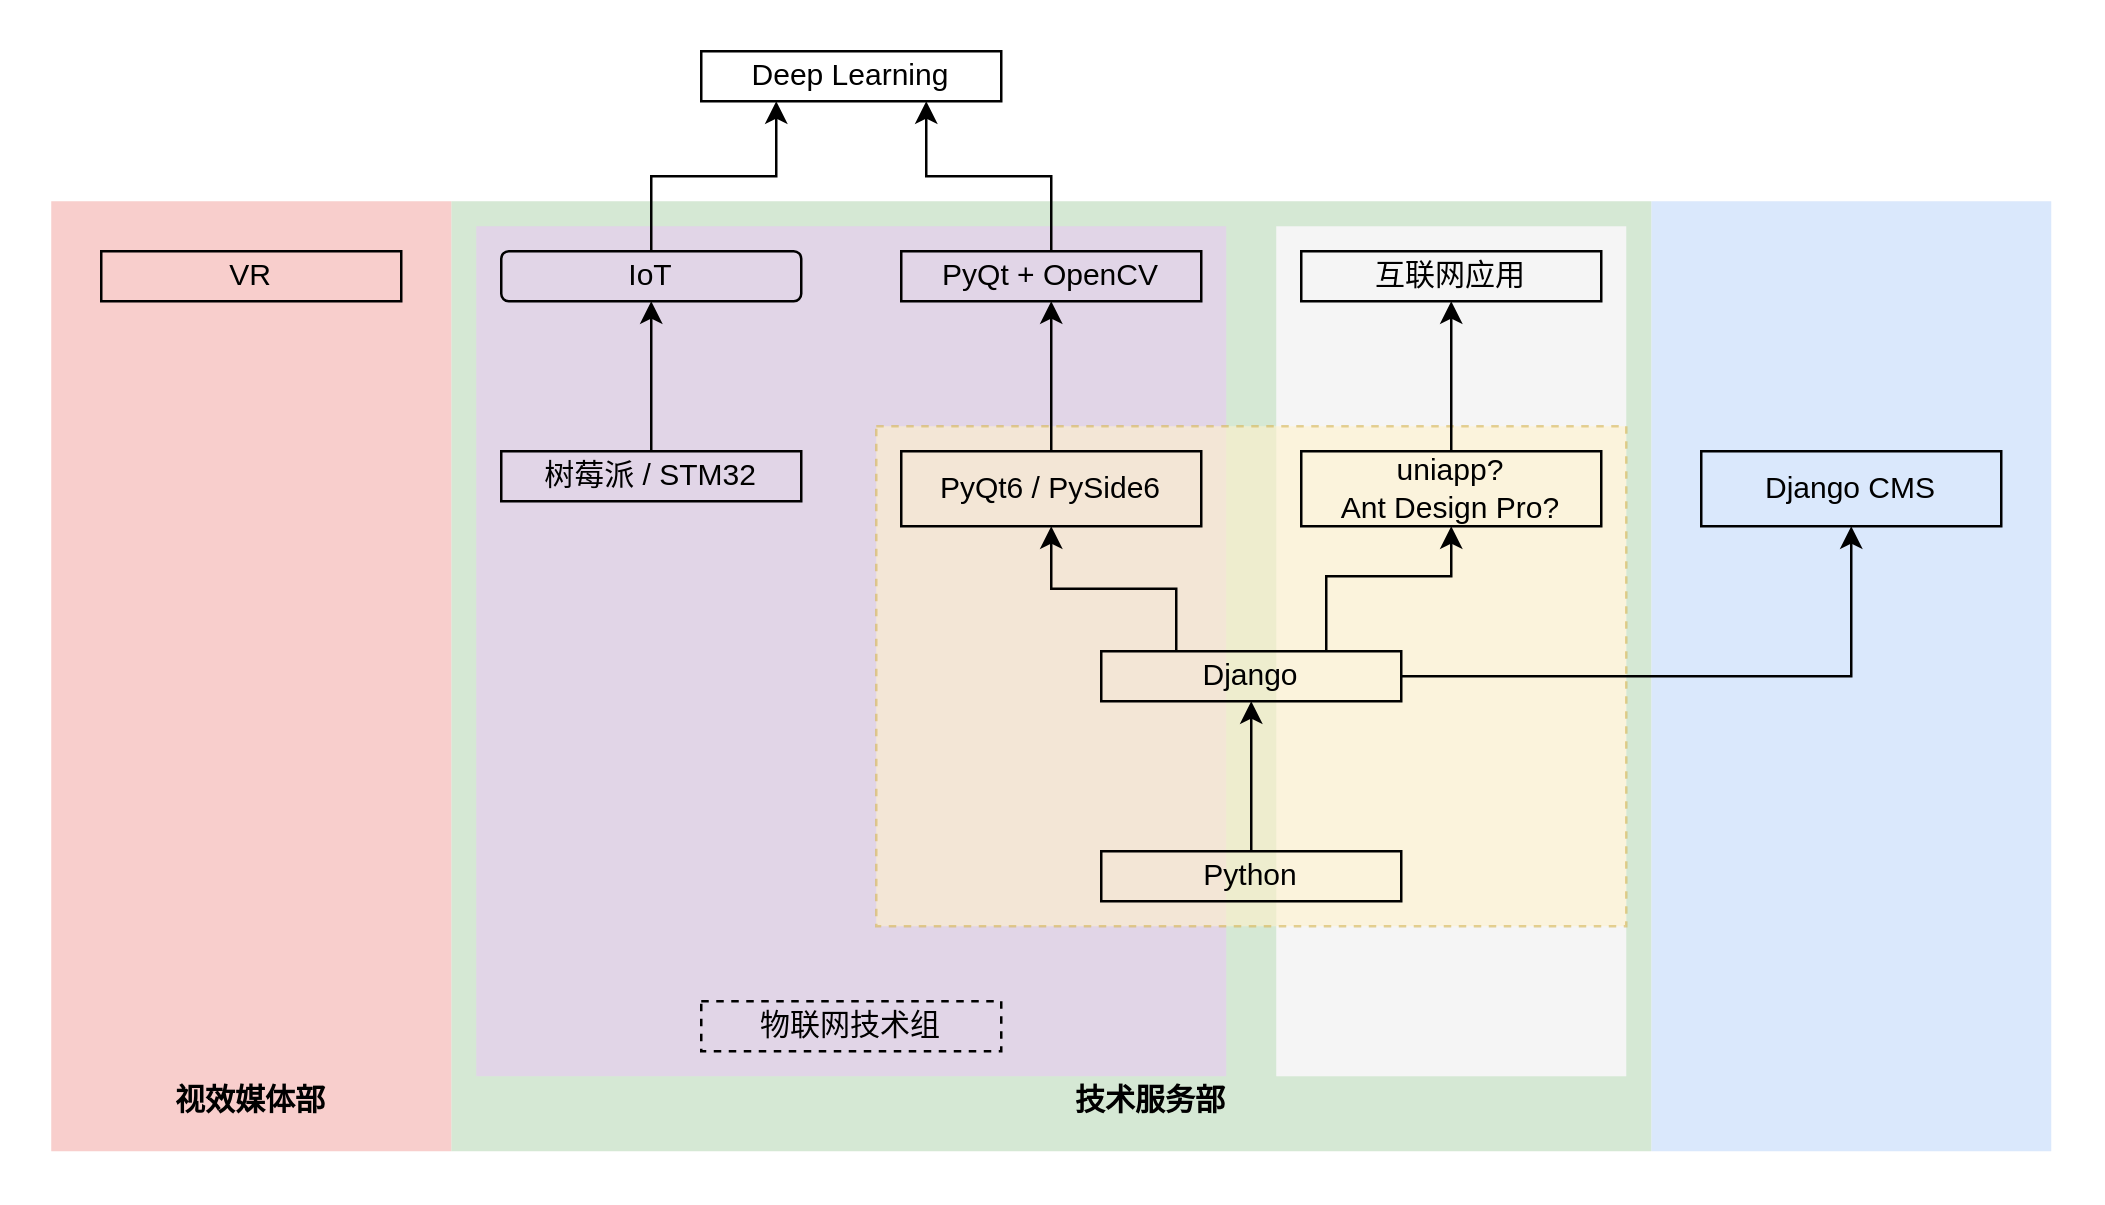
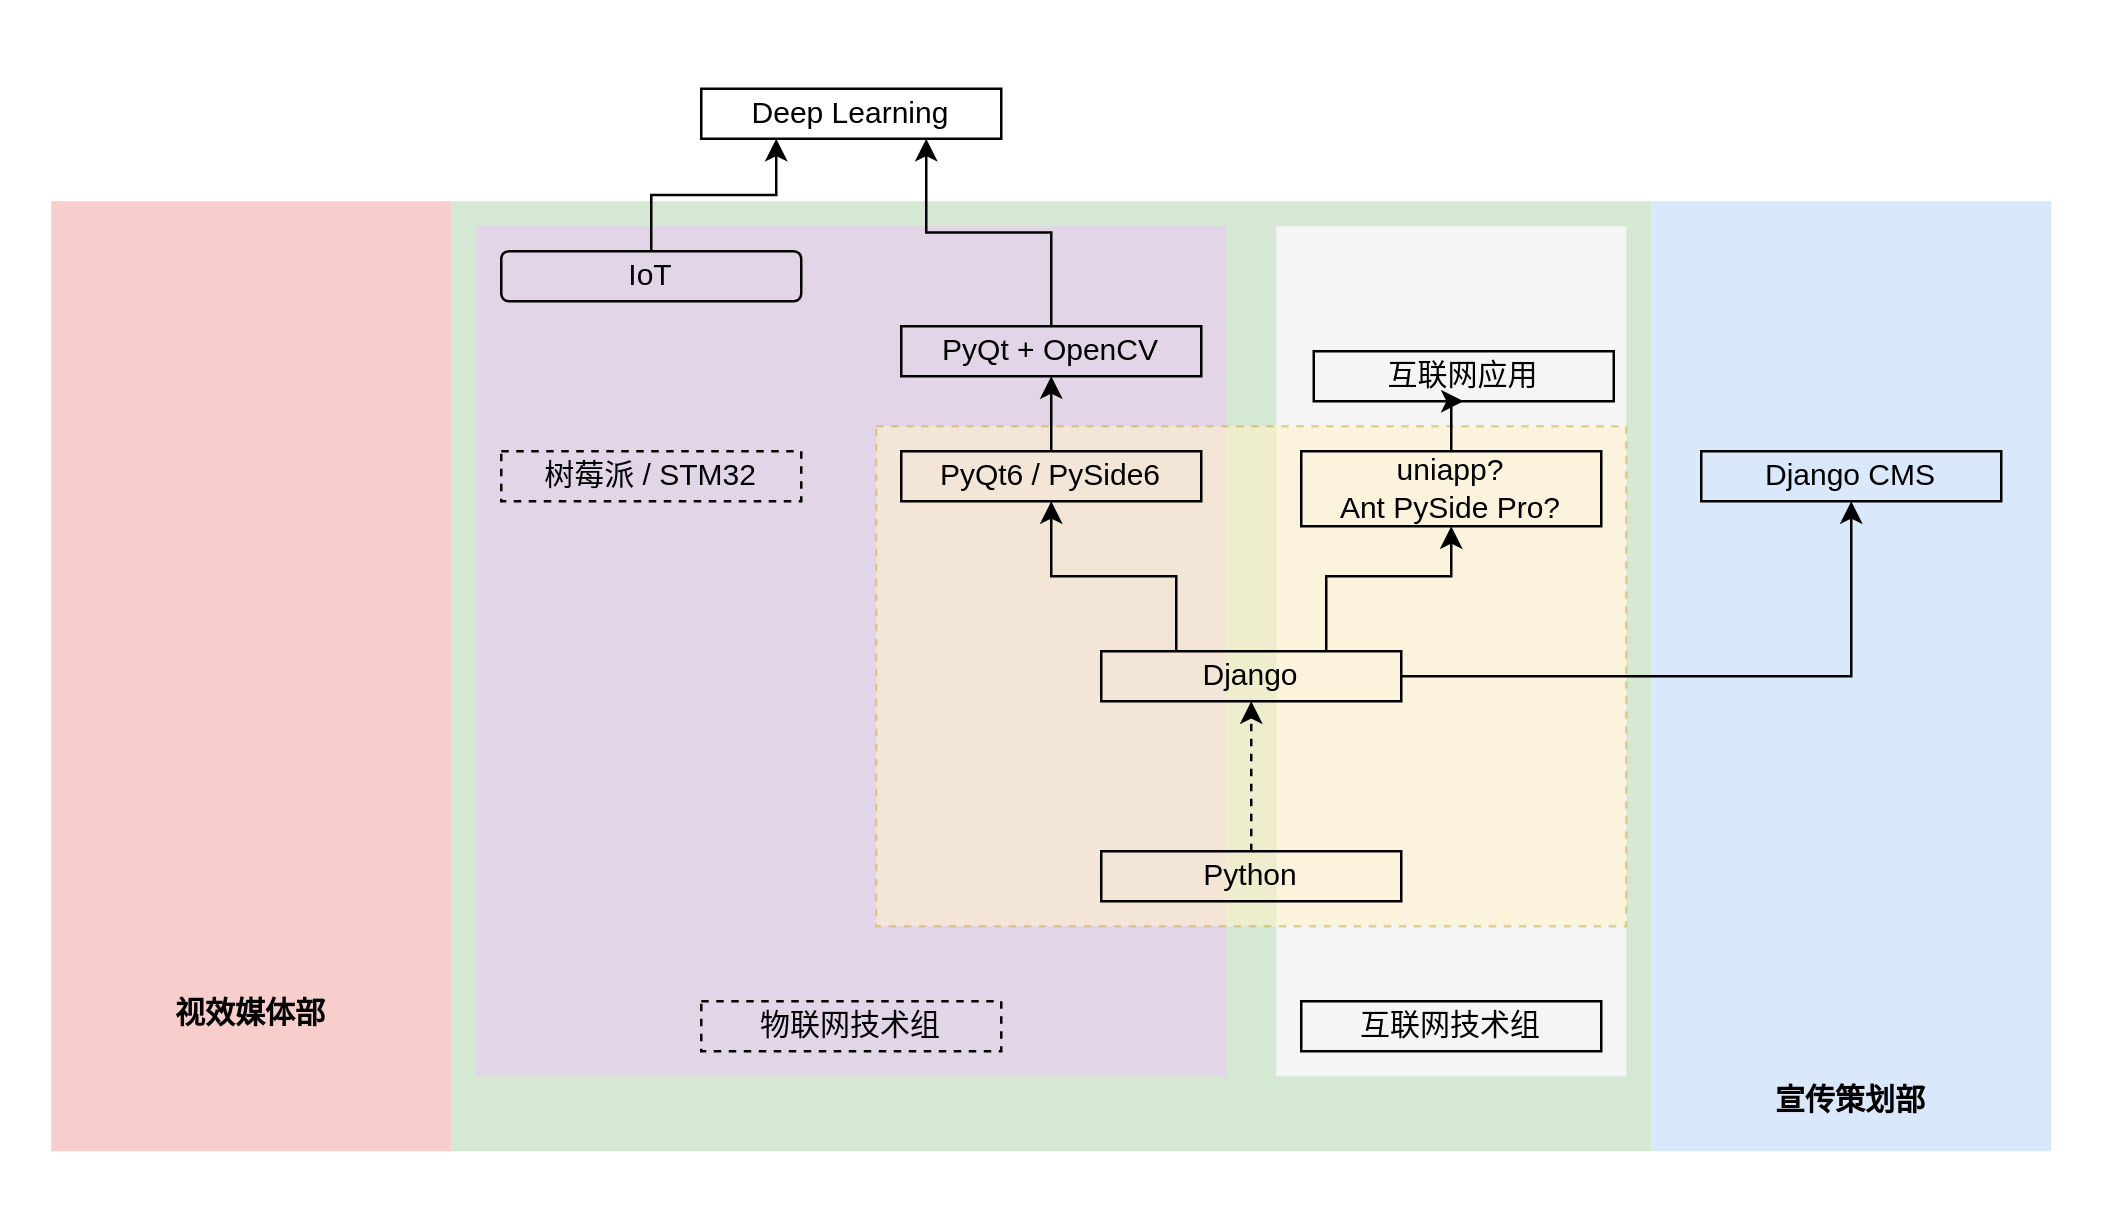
(851, 76) -> (851, 114)
(251, 276) -> none
(1051, 276) -> (1051, 351)
(1451, 276) -> (1464, 376)
(651, 384) -> none
(651, 476) -> (651, 476)
(1051, 489) -> (1051, 476)
(1451, 489) -> (1451, 489)
(1851, 489) -> (1851, 476)
(1251, 781) -> (1251, 781)
none -> (1451, 1026)
(251, 1101) -> (251, 1014)
(1151, 1101) -> none
none -> (1851, 1101)
